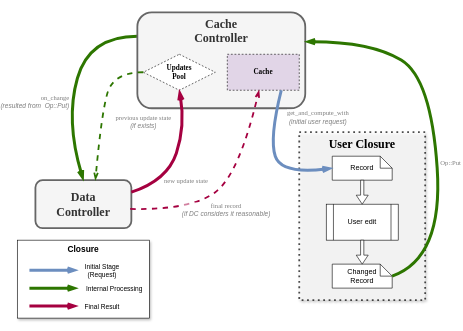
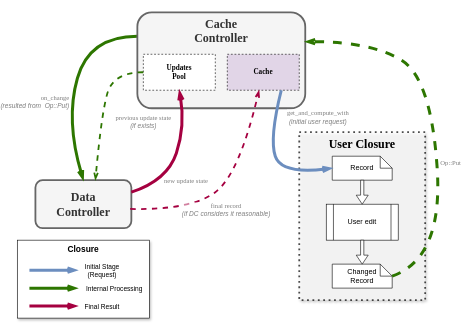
(179, 72) -> (179, 72)
(432, 125) -> (432, 125)
